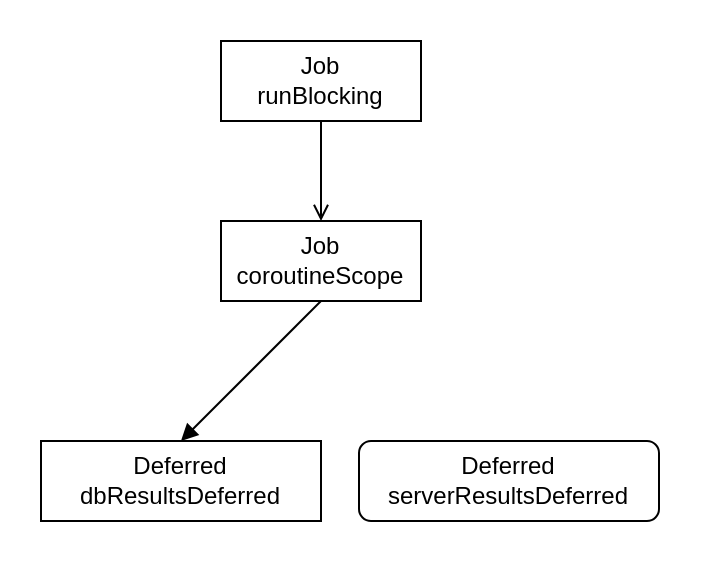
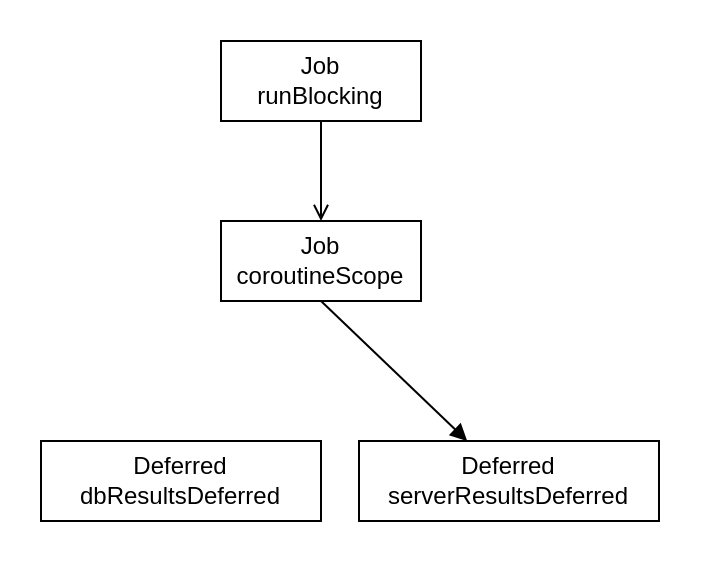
(257, 365) -> none
none -> (389, 366)
(509, 481) -> (509, 481)
